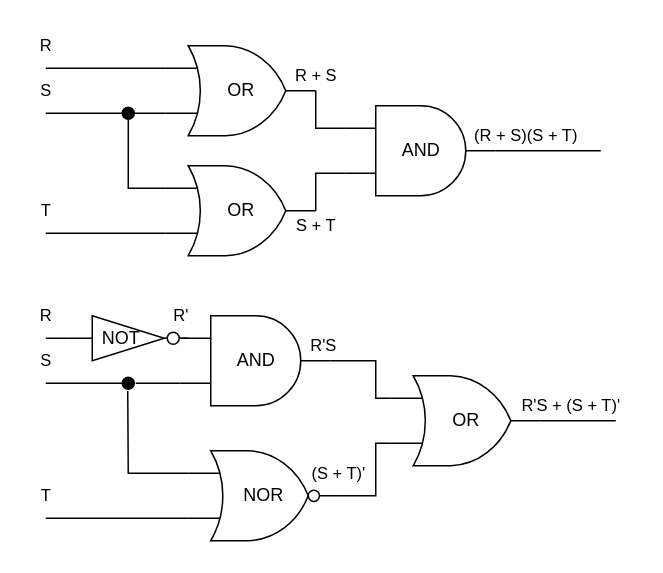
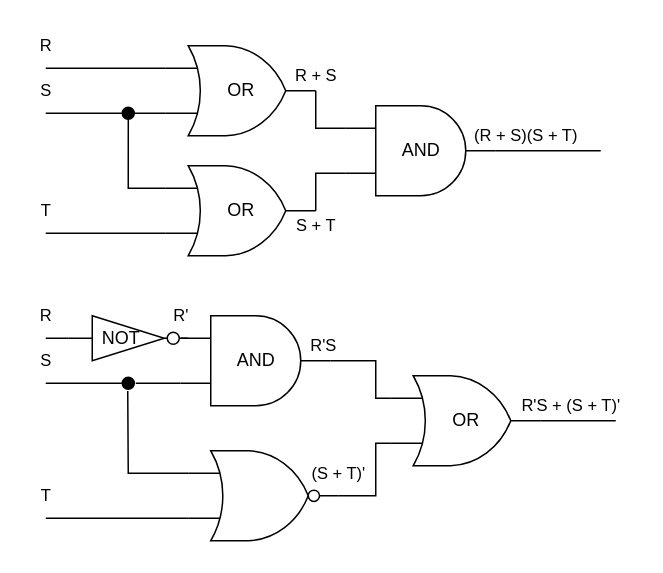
(263, 496) -> none
